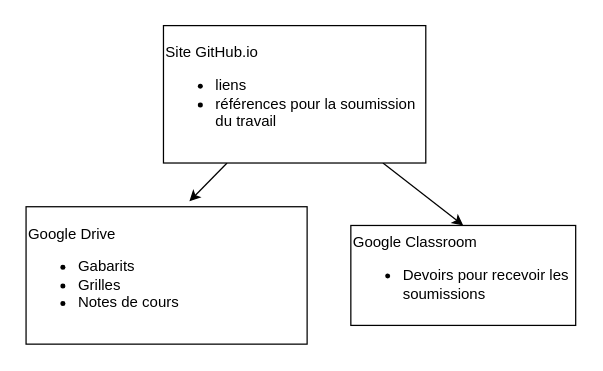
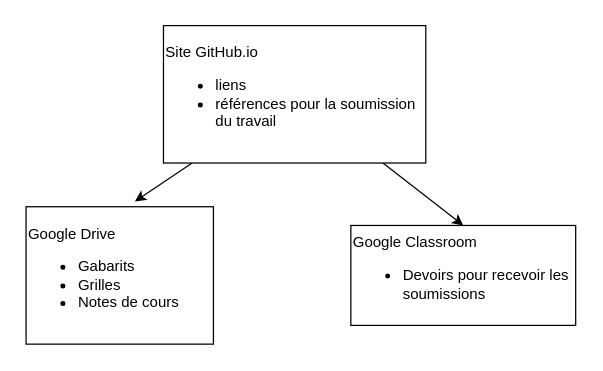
(166, 276) -> (119, 276)
